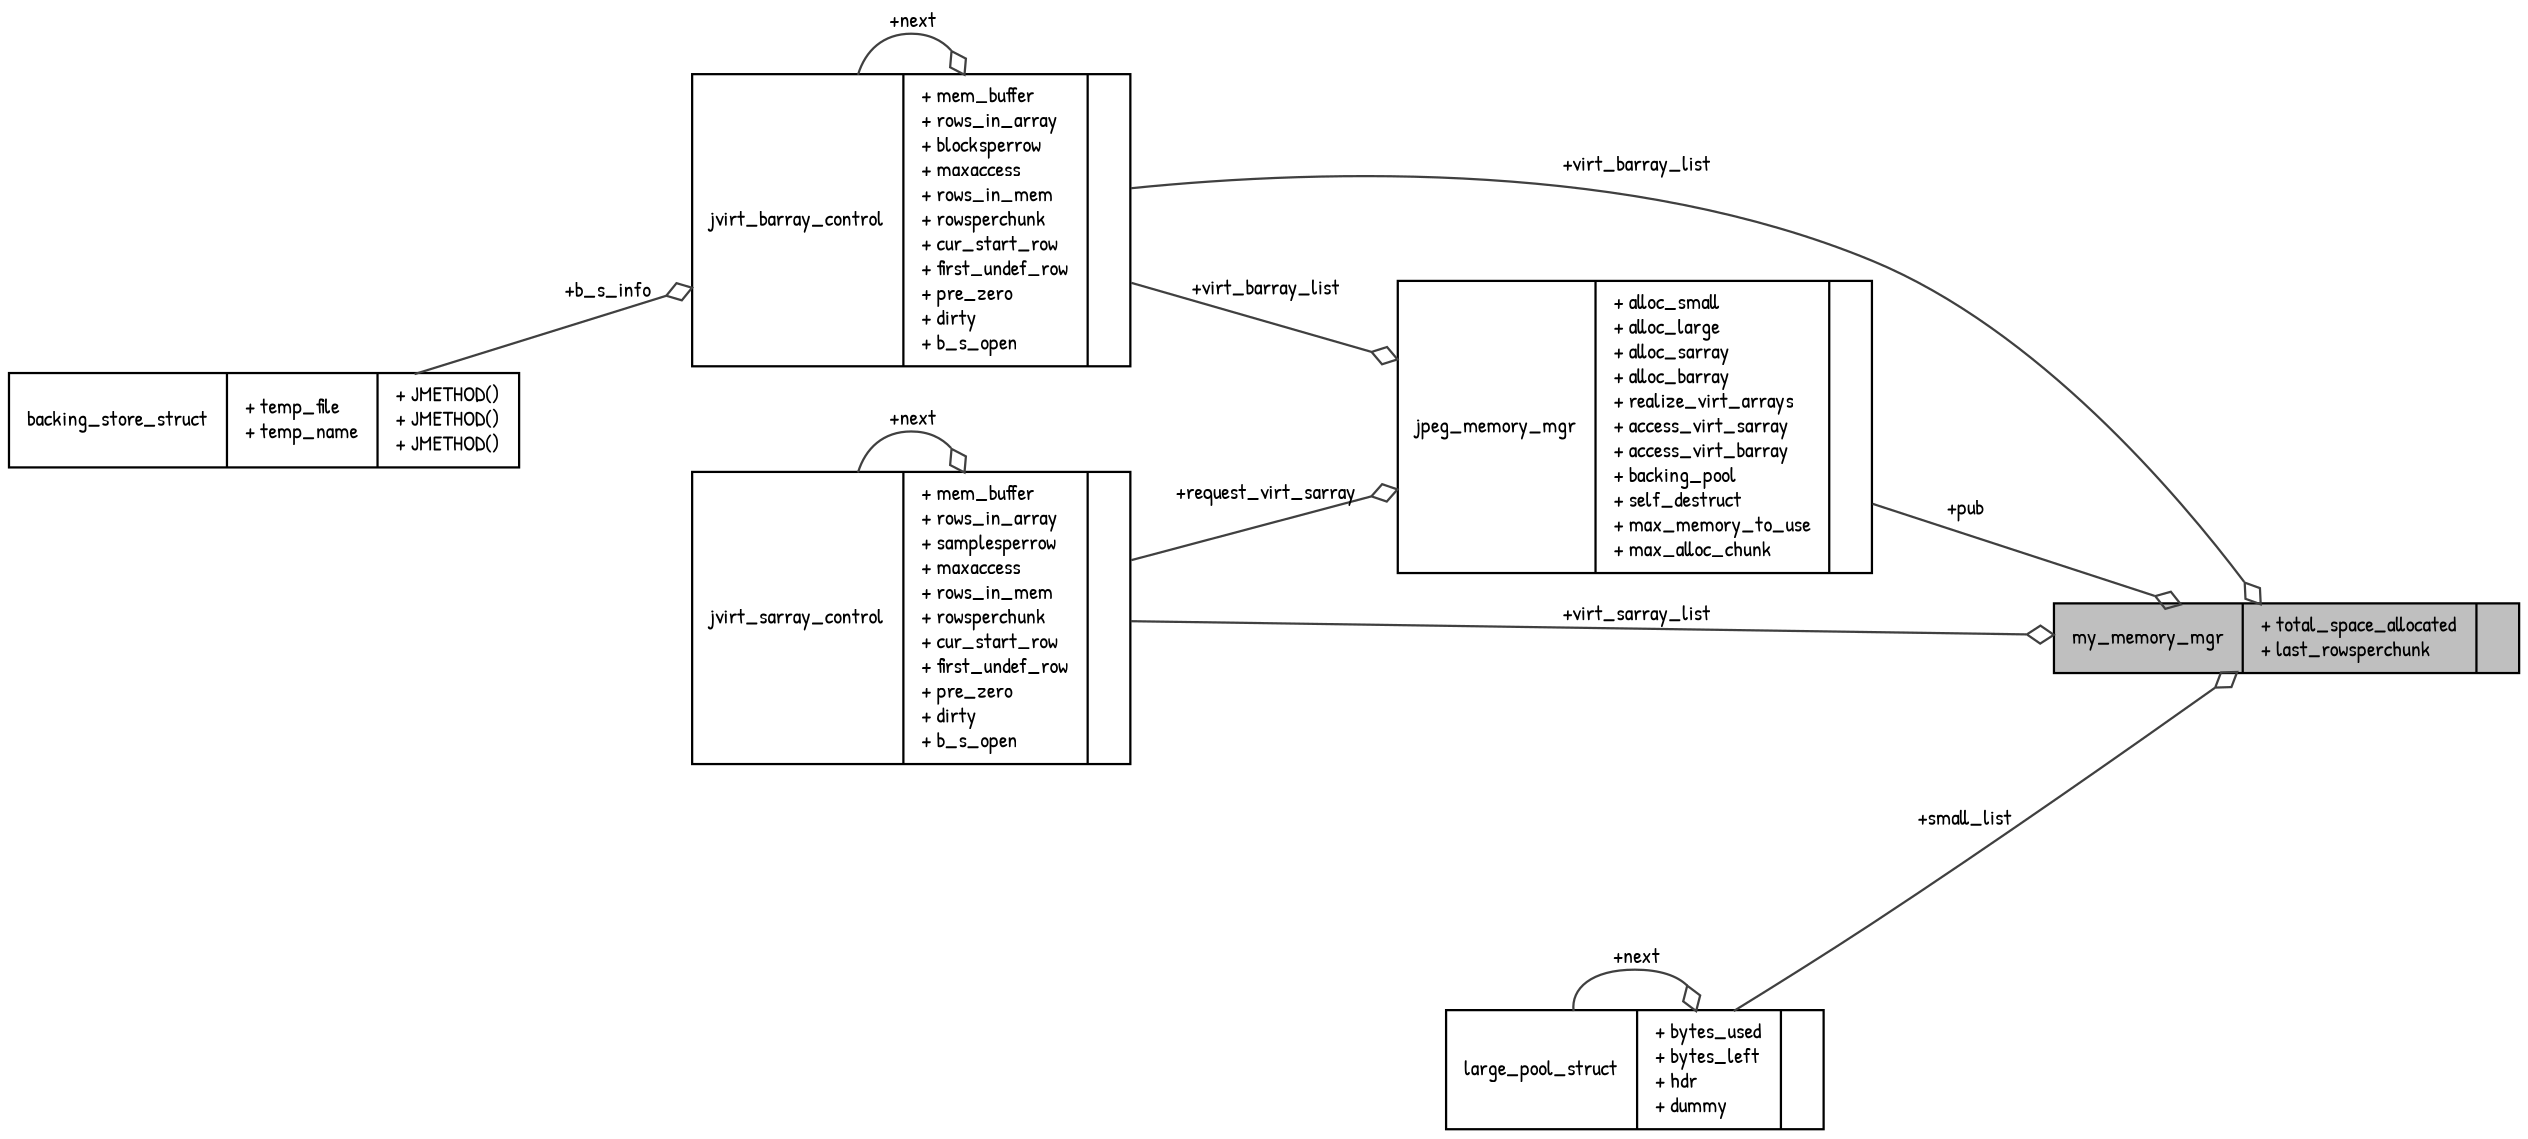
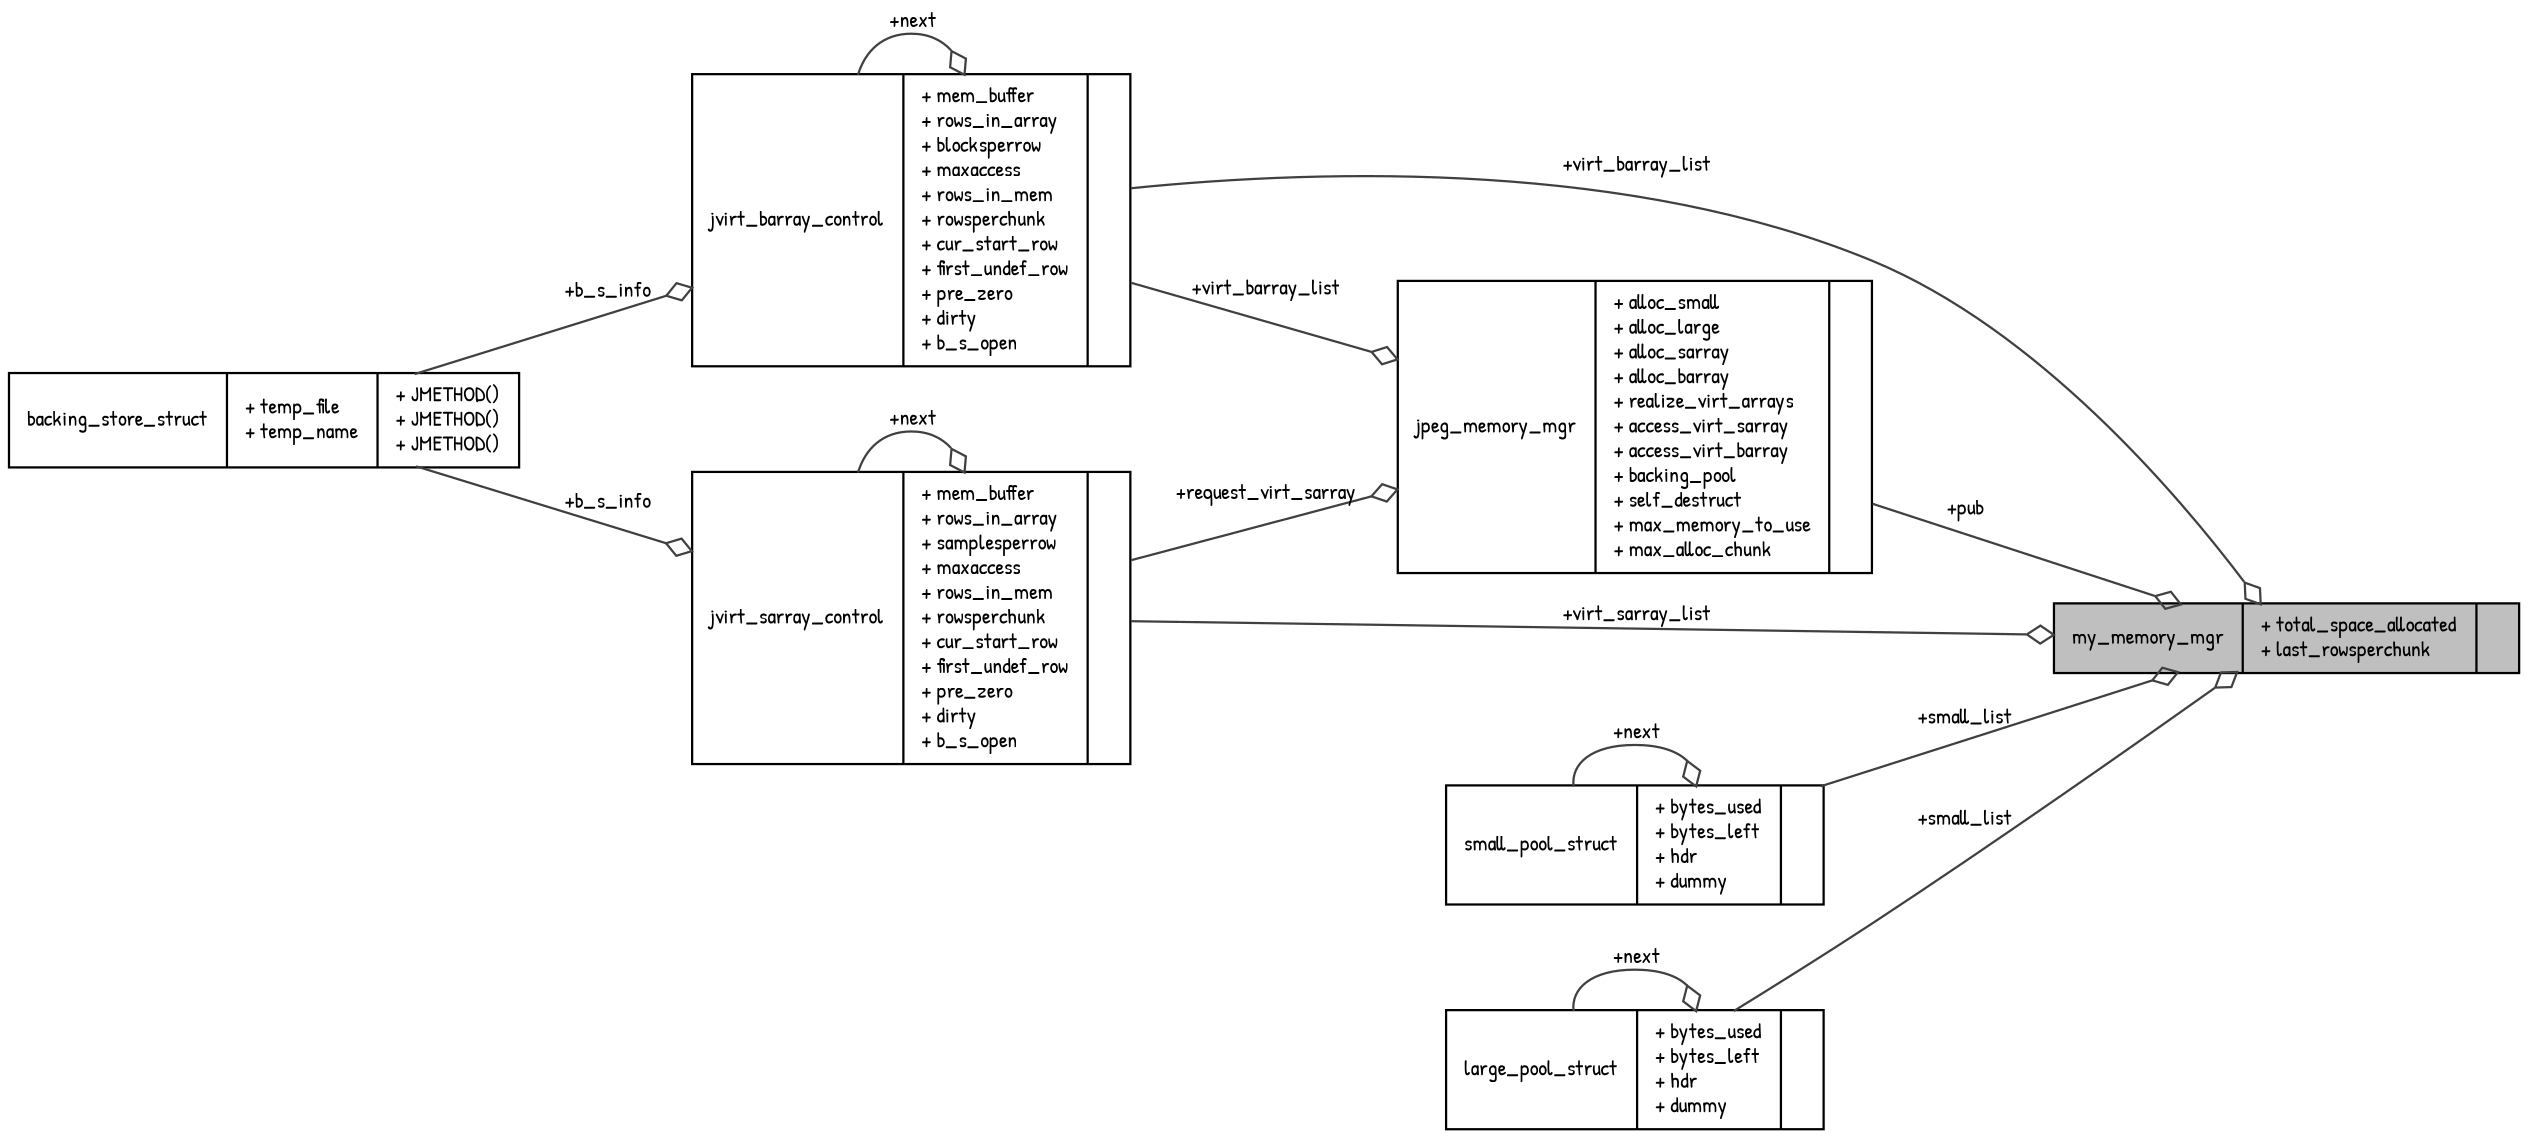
none -> (541, 505)
none -> (1635, 845)
